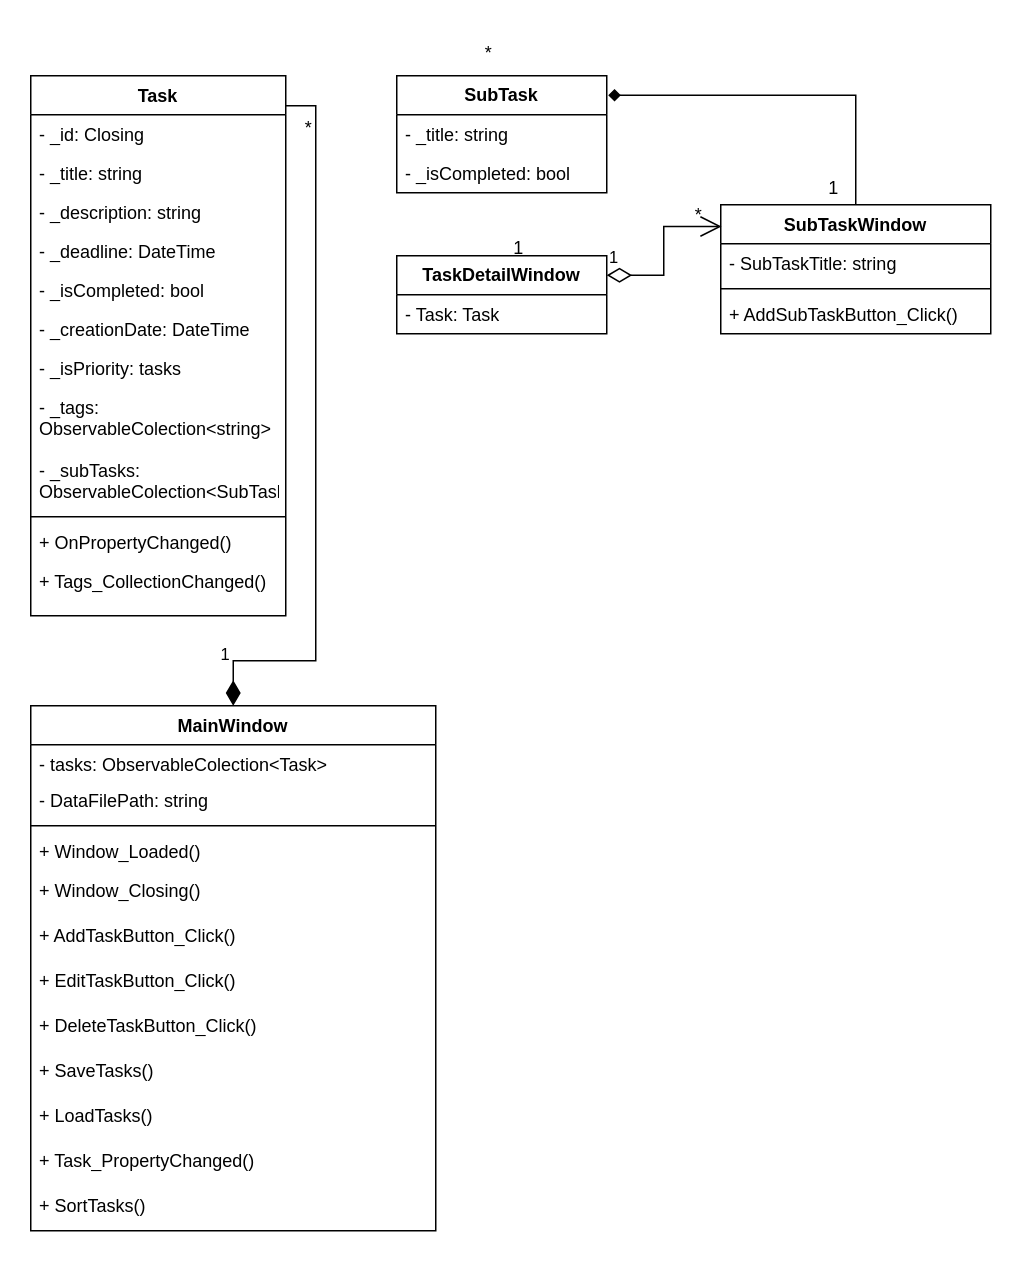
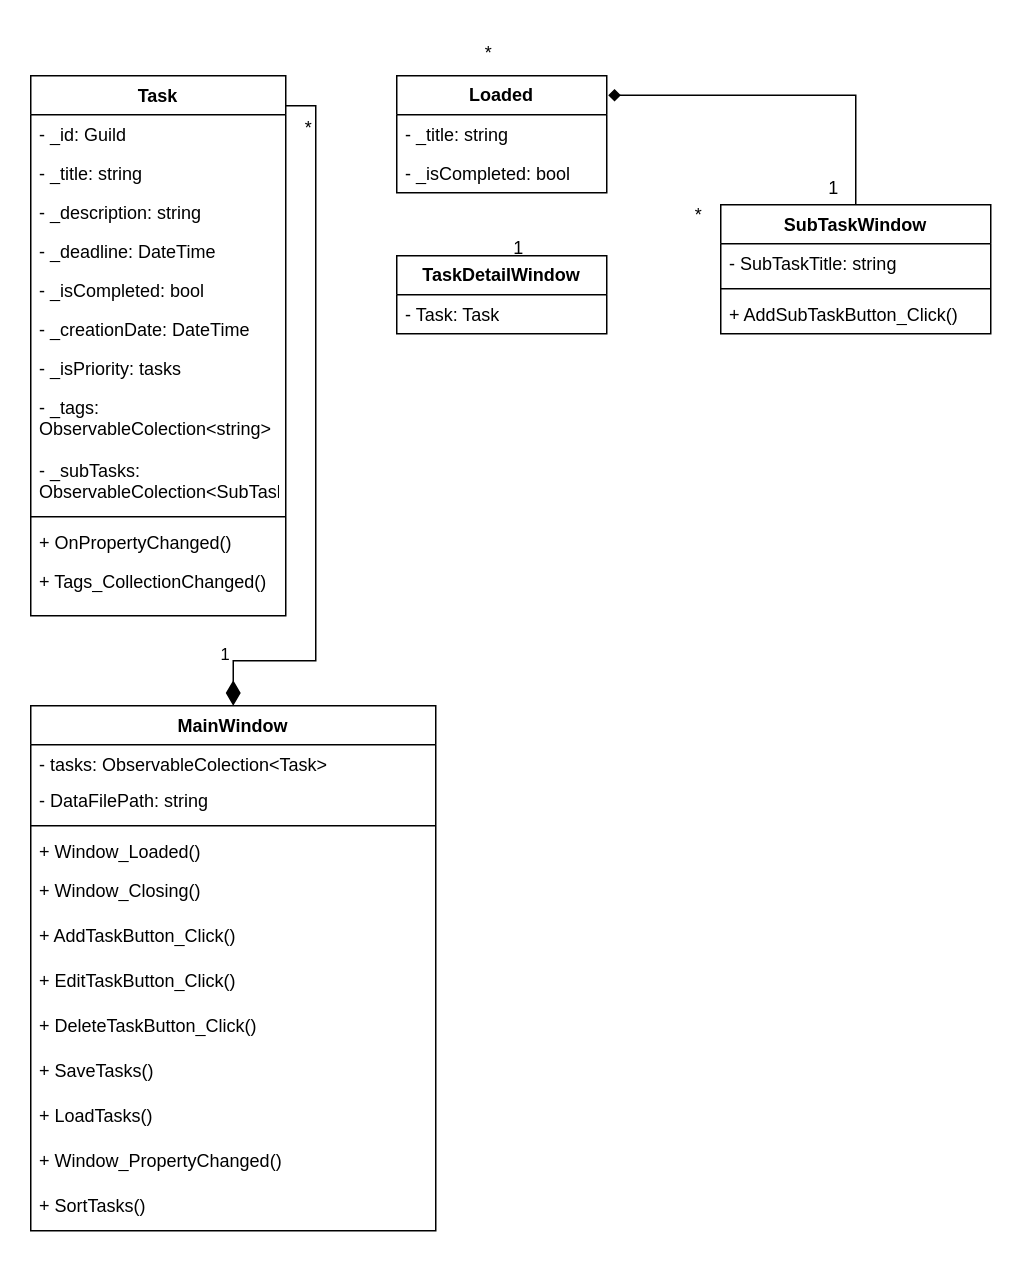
(502, 95) -> (502, 95)
(96, 136) -> (86, 136)
(664, 241) -> none
(158, 1162) -> (166, 1162)
